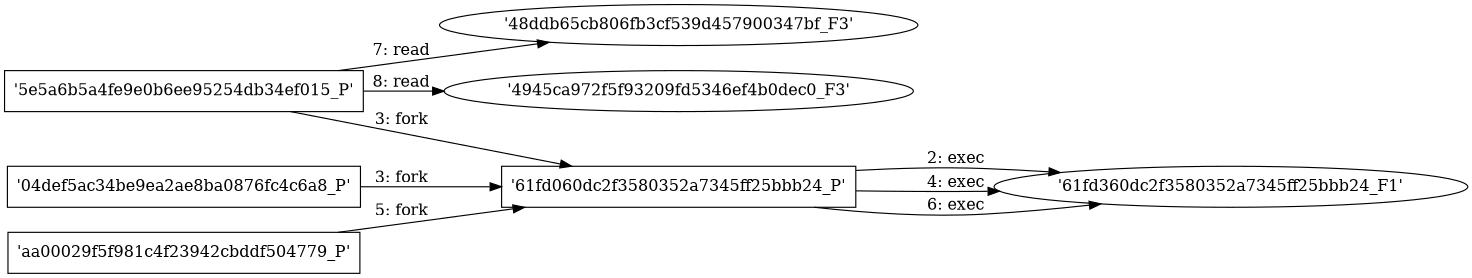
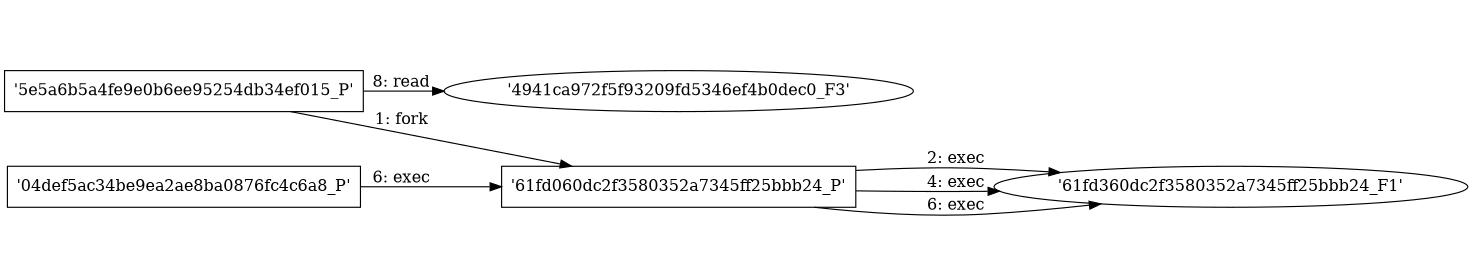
(679, 25) -> none
(679, 91) -> (679, 91)
(401, 120) -> (401, 120)
(401, 178) -> (401, 178)
(184, 253) -> none
